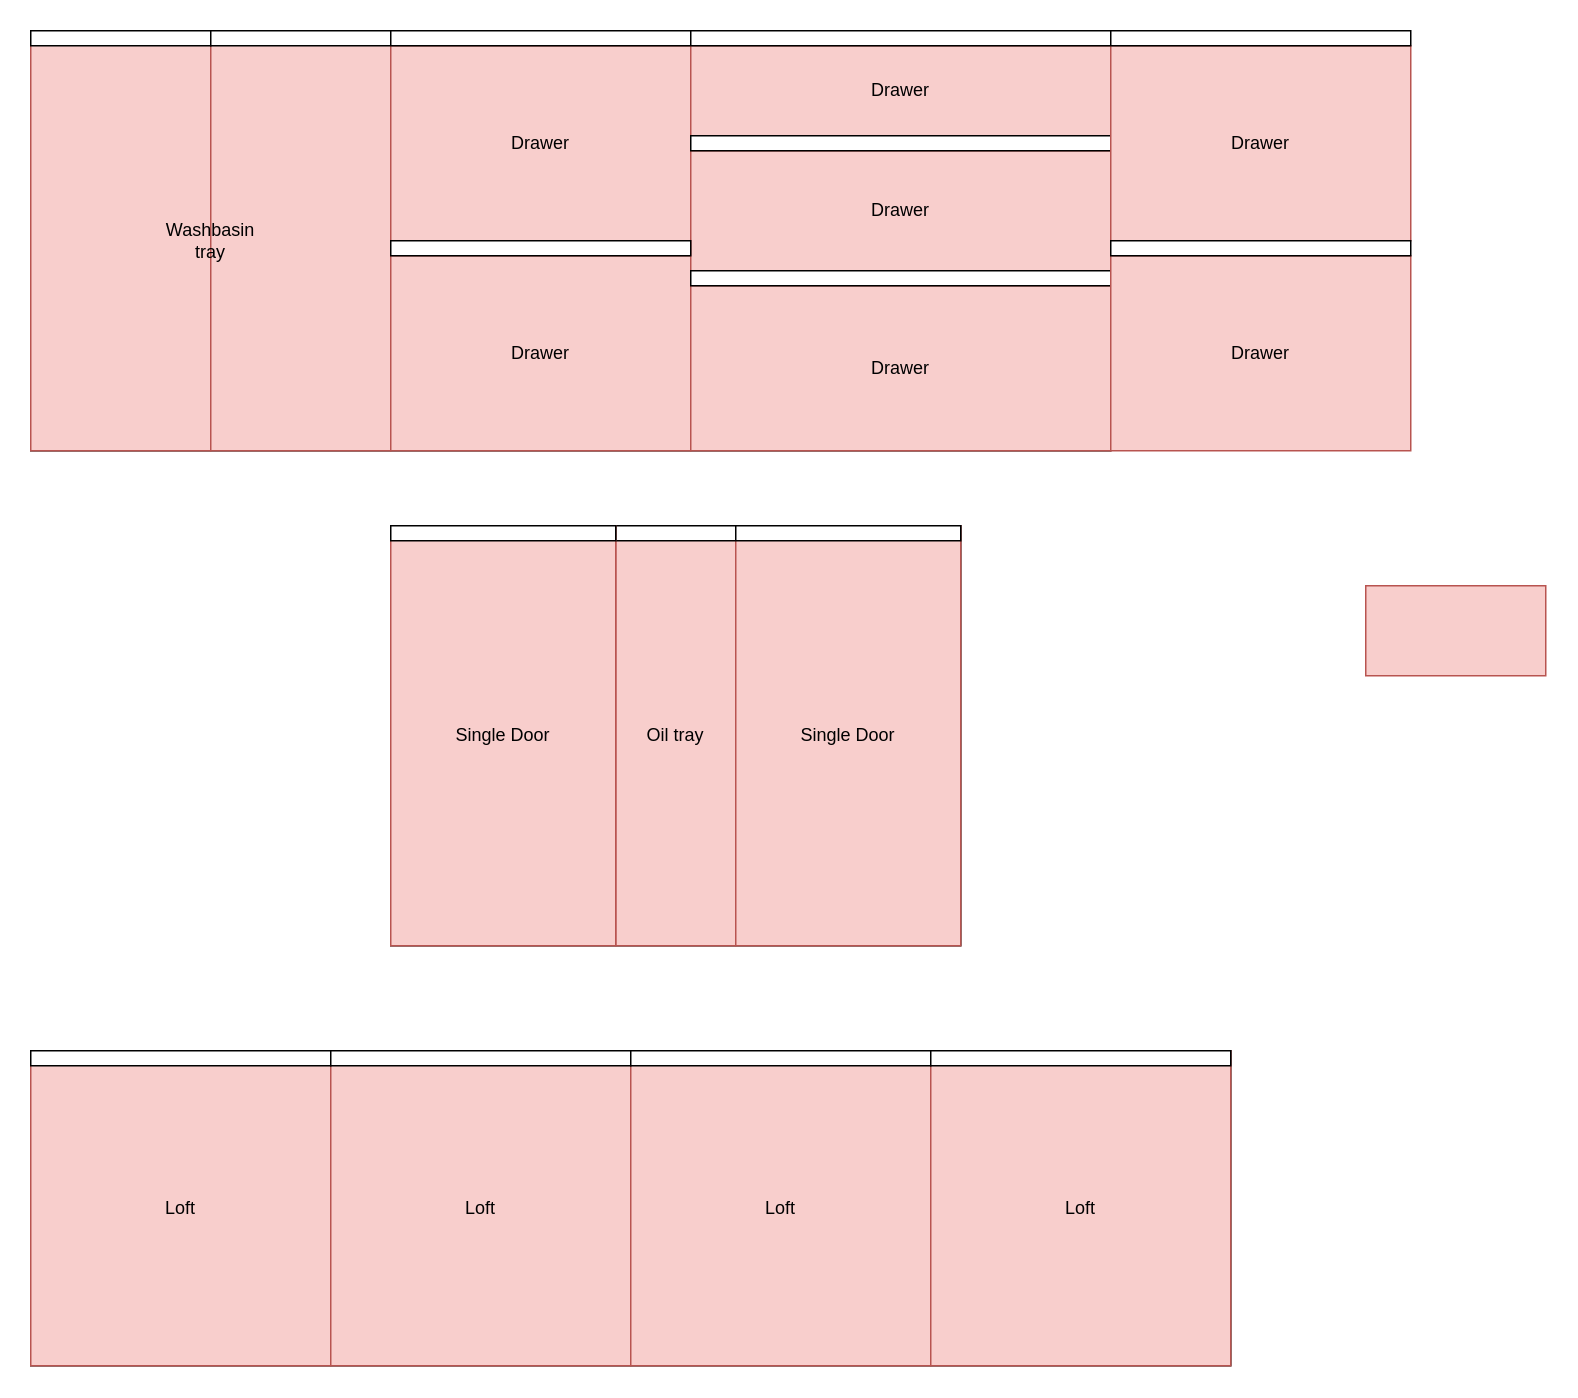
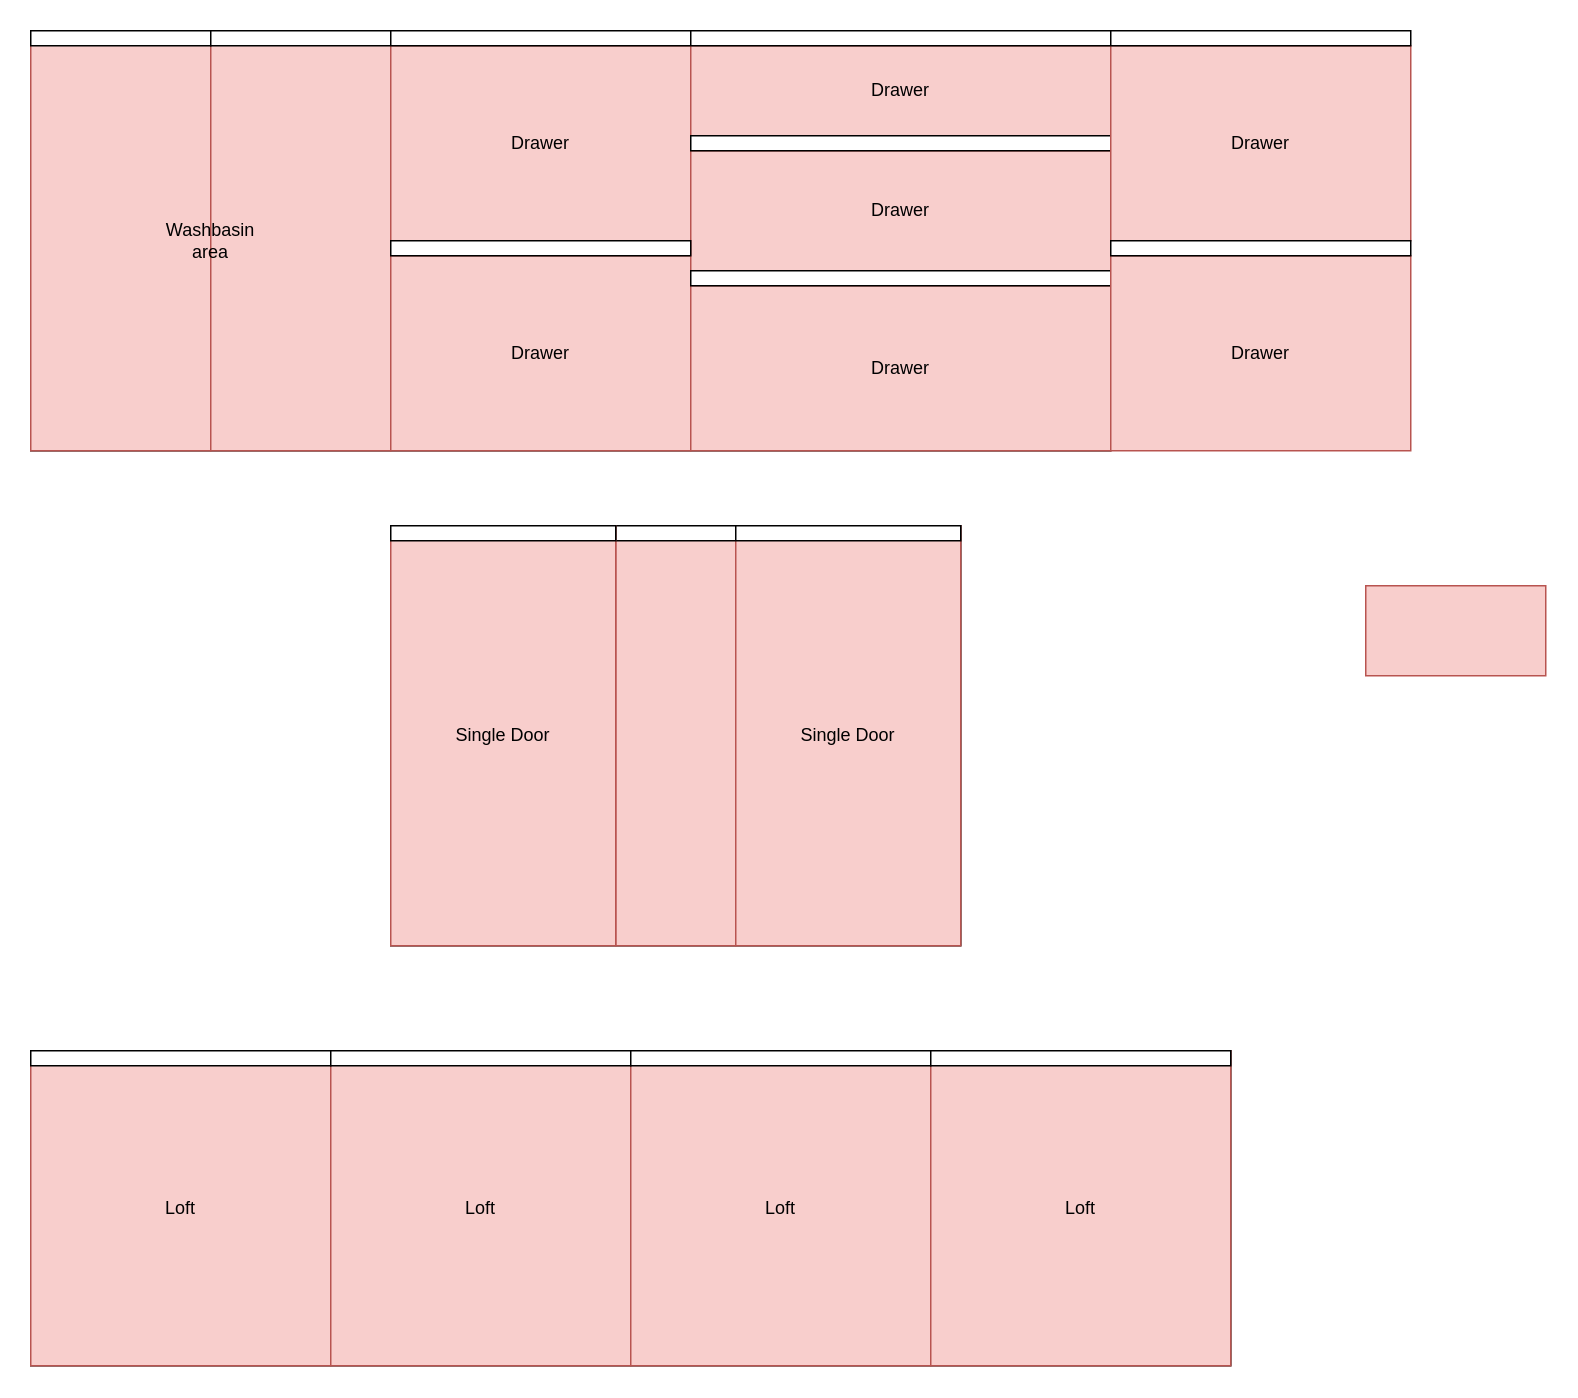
(211, 241) -> (211, 241)
(676, 736) -> none
